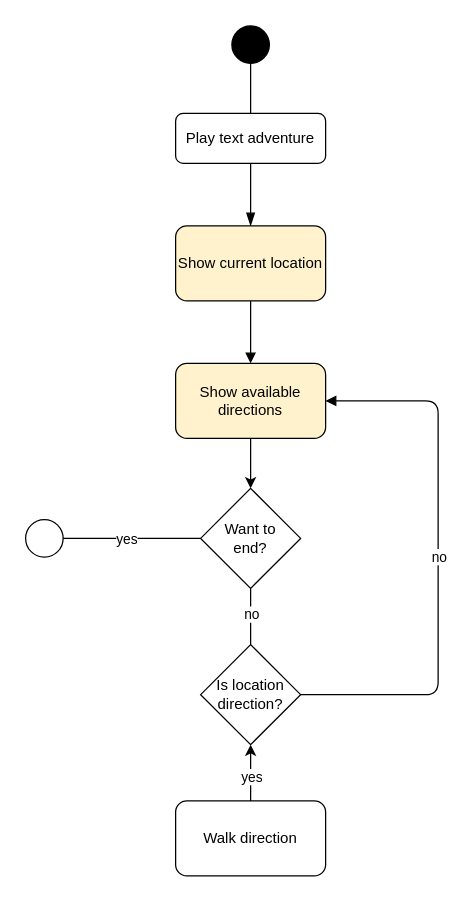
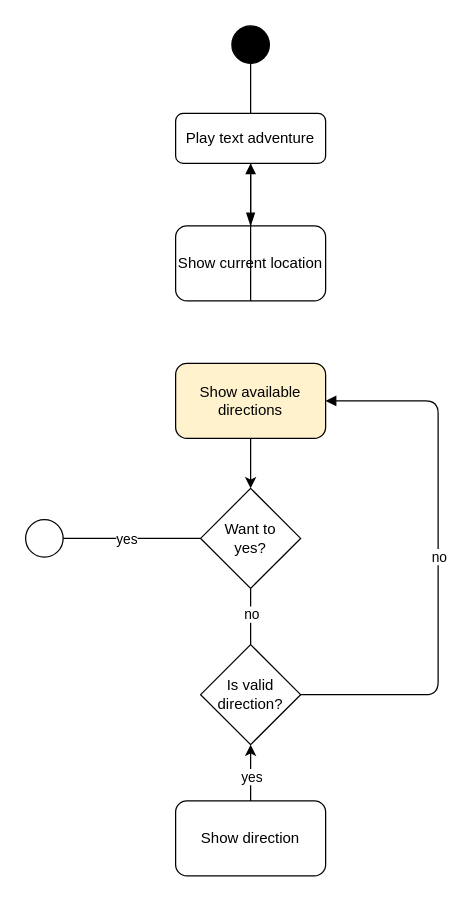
(251, 263) -> (251, 263)
(251, 327) -> (251, 264)
(251, 538) -> (251, 538)
(251, 694) -> (251, 694)
(251, 838) -> (251, 838)
